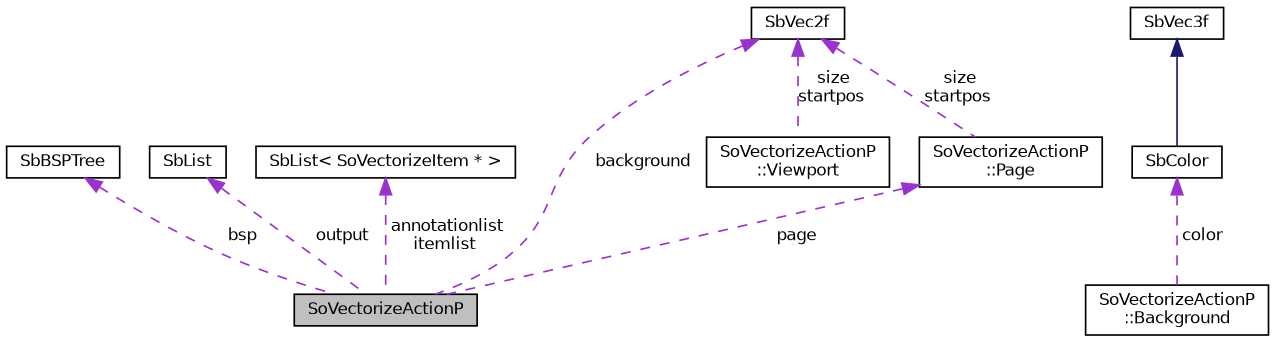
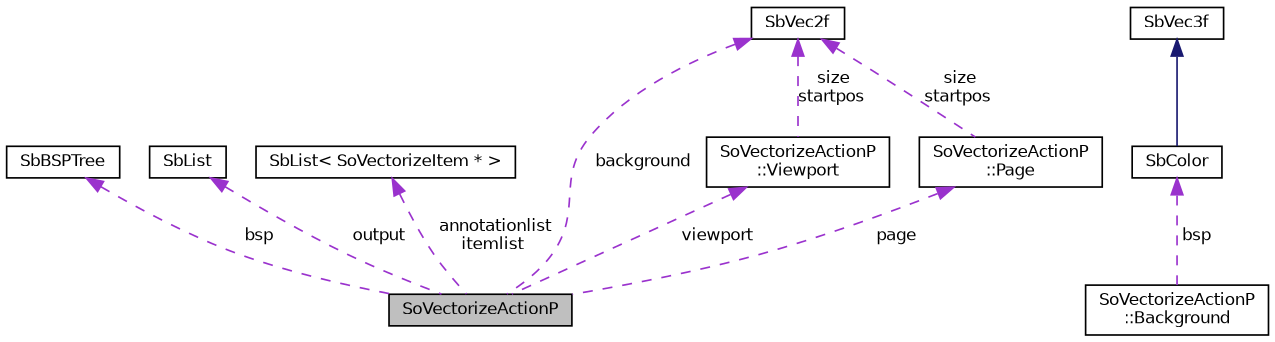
(1200, 236) -> (1195, 236)
none -> (621, 244)
